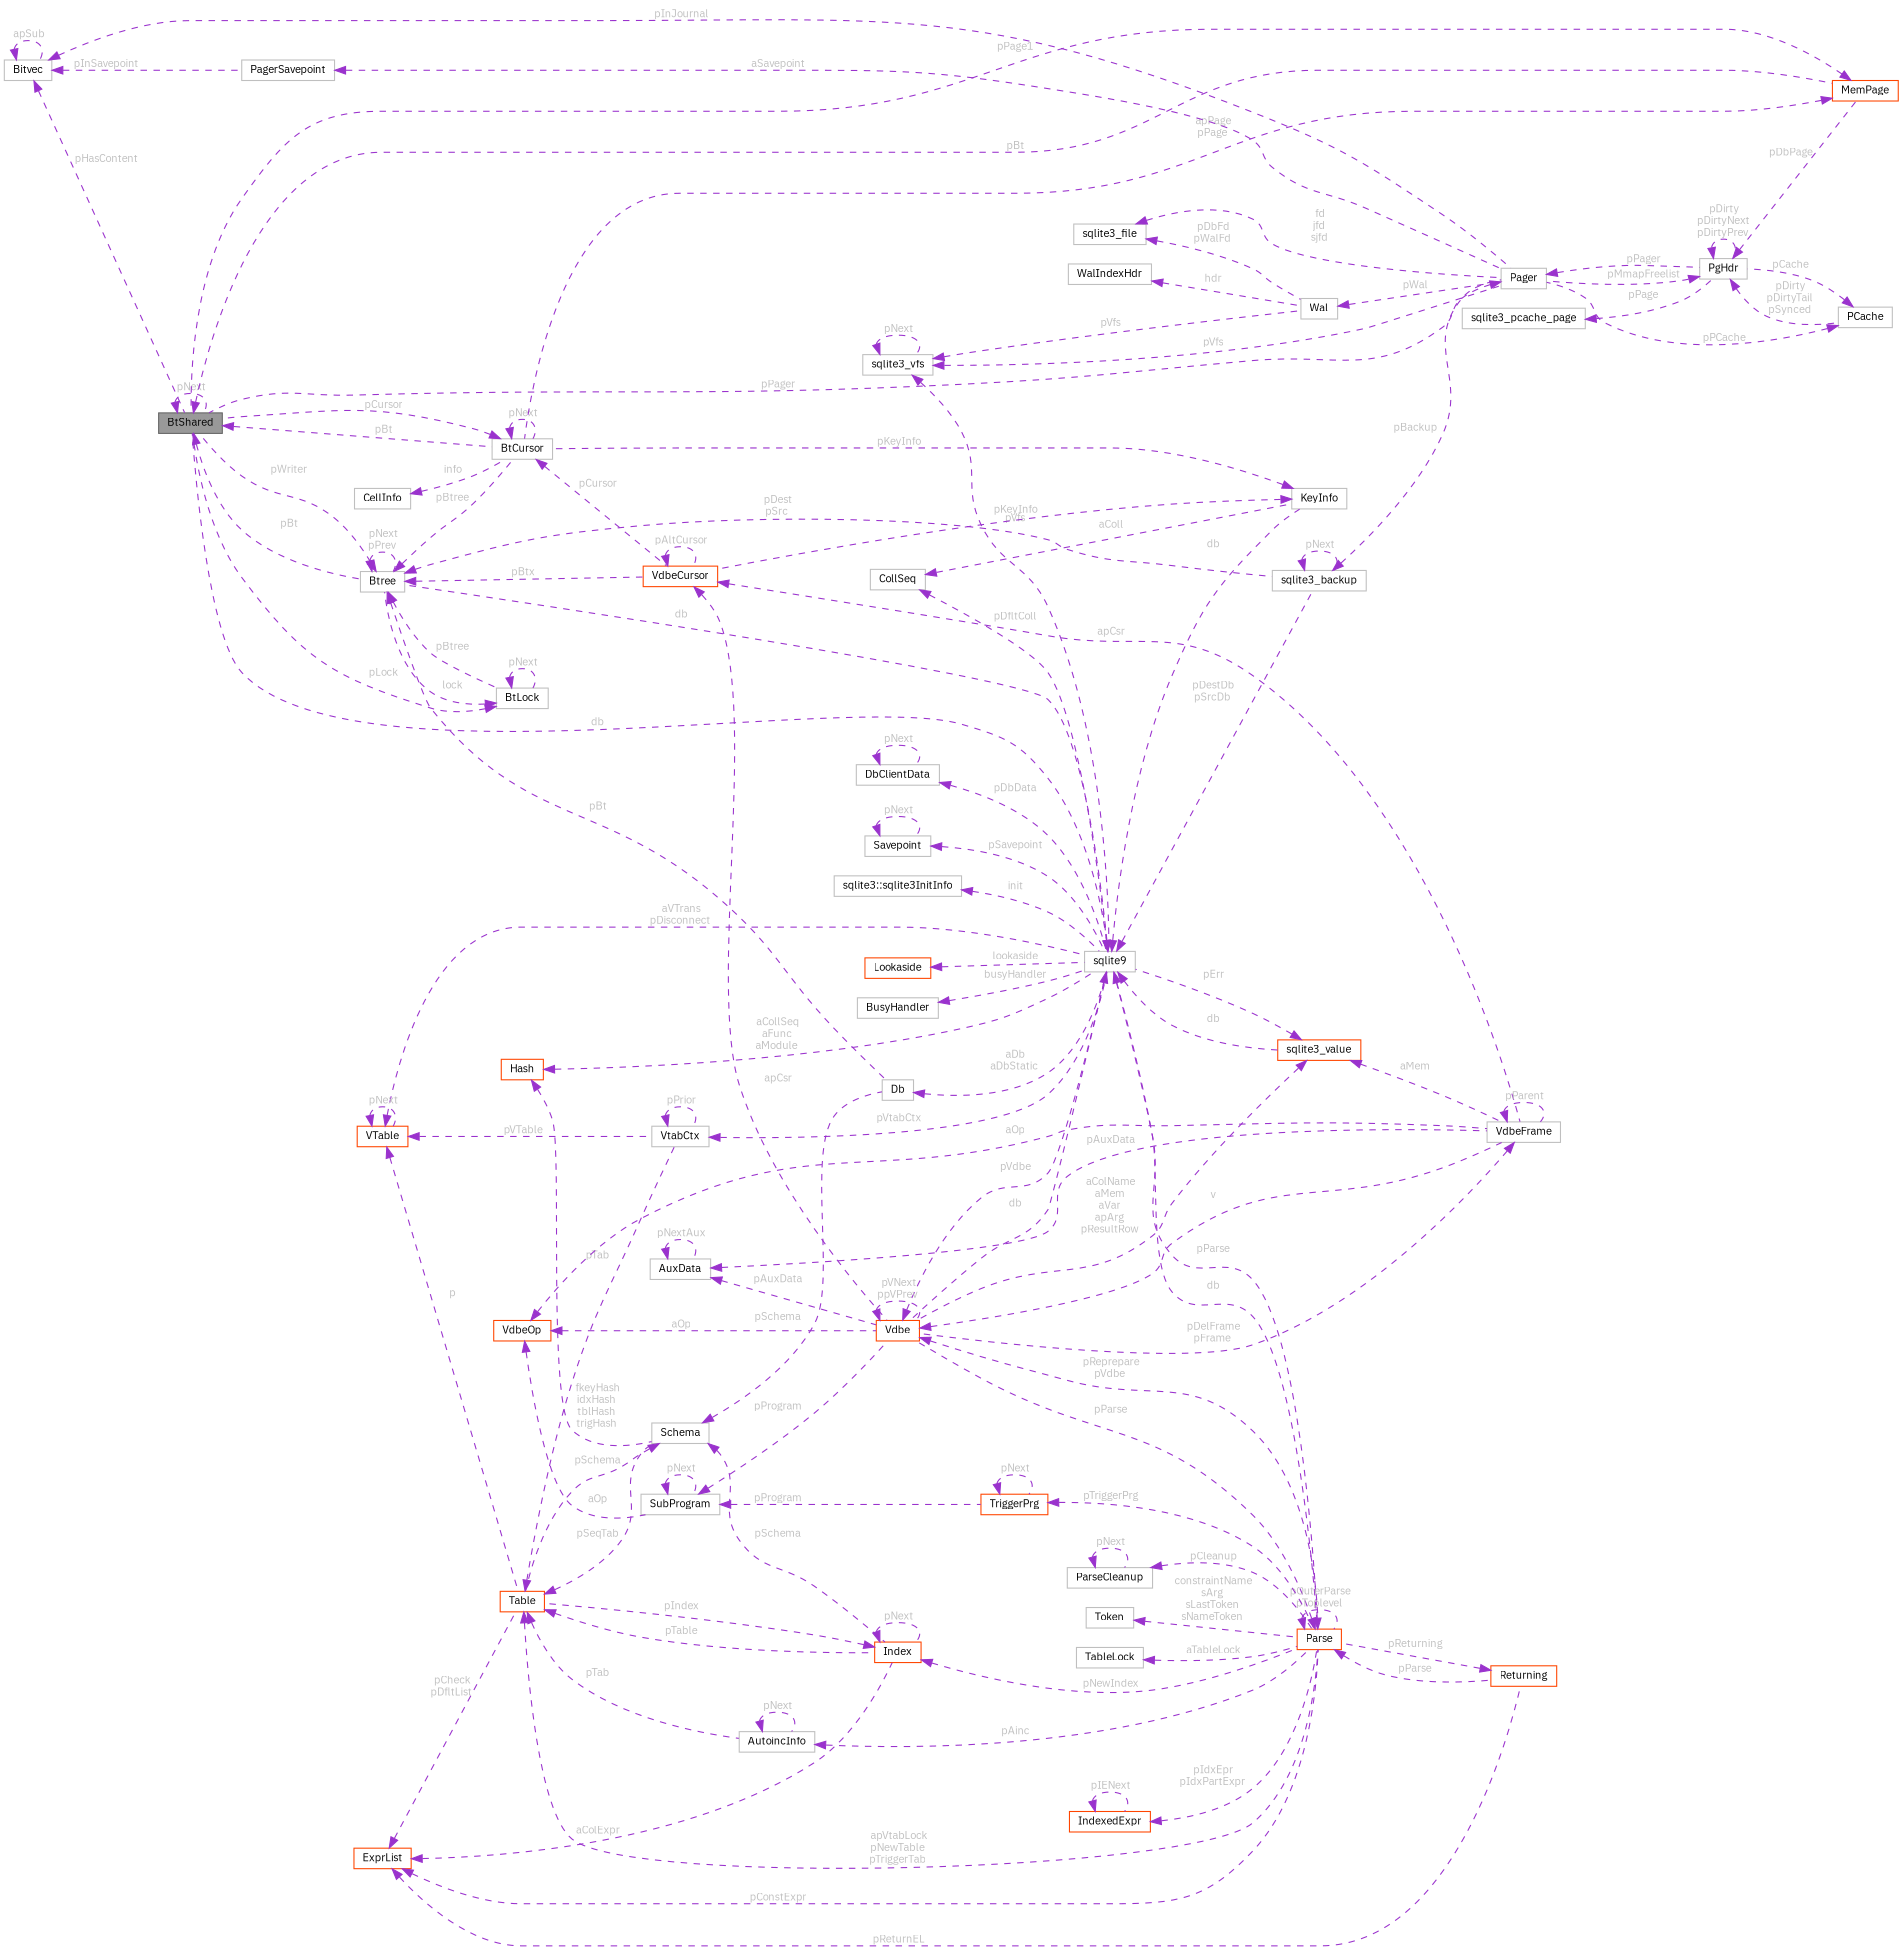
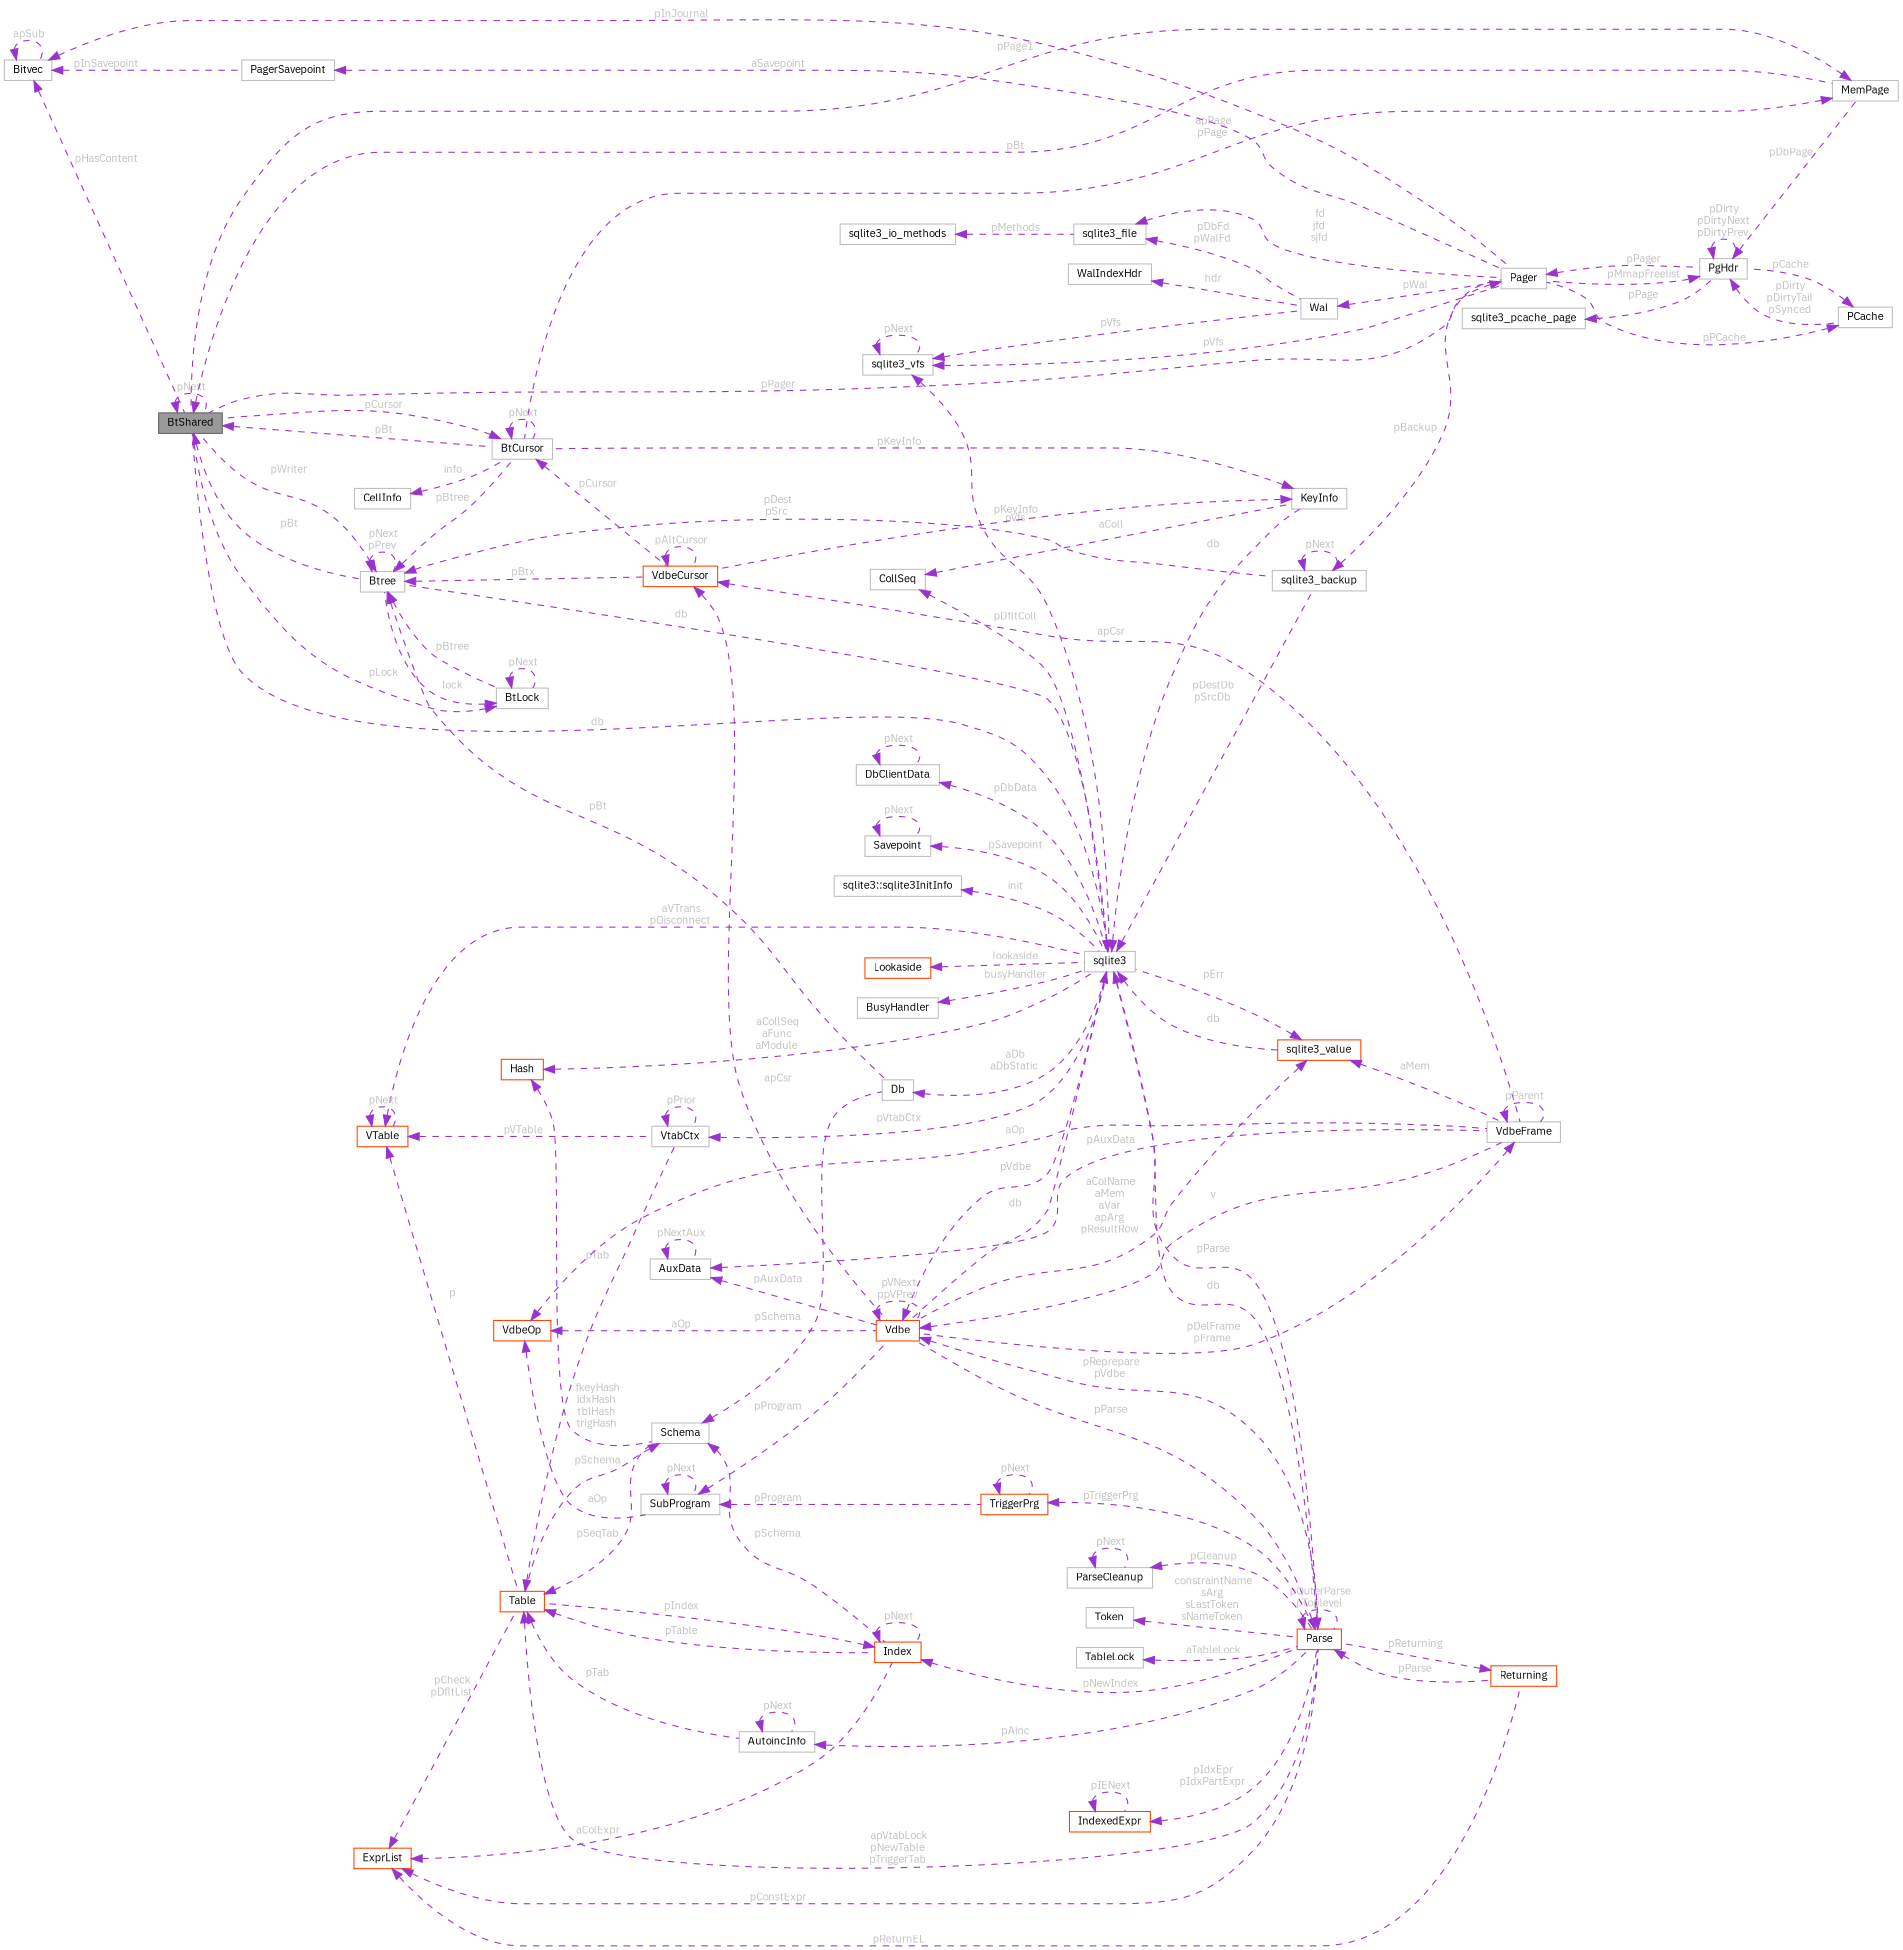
(1865, 91) -> (1865, 91)
none -> (898, 234)
(1110, 962) -> (1110, 962)
